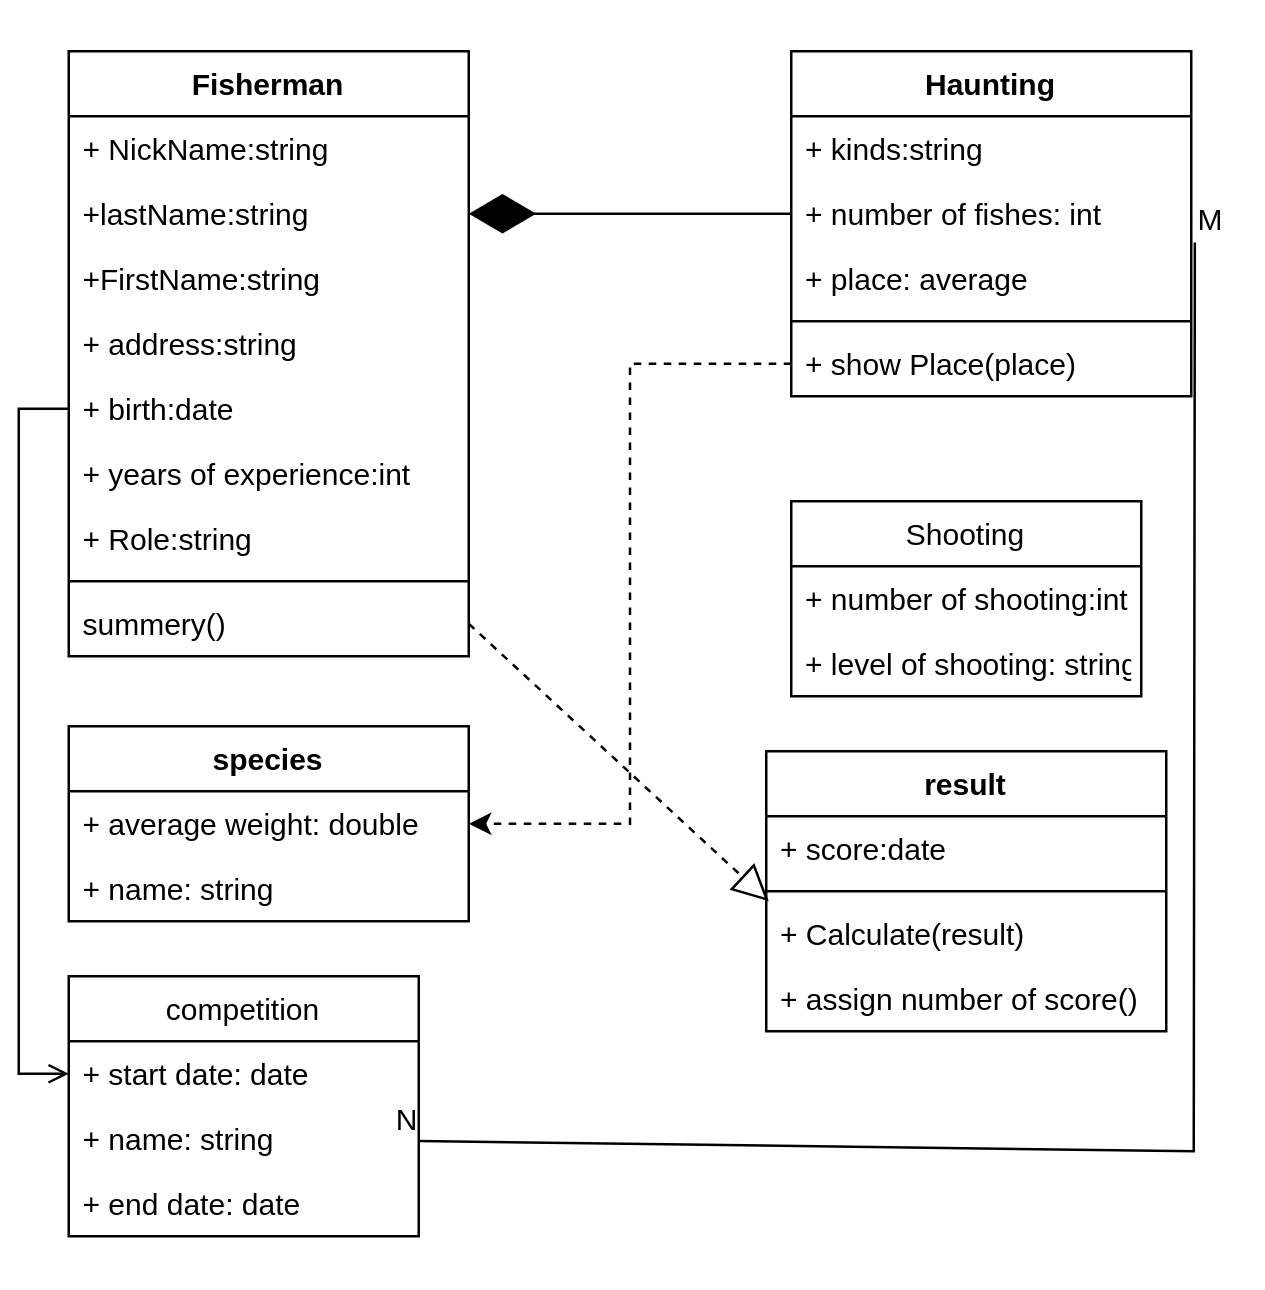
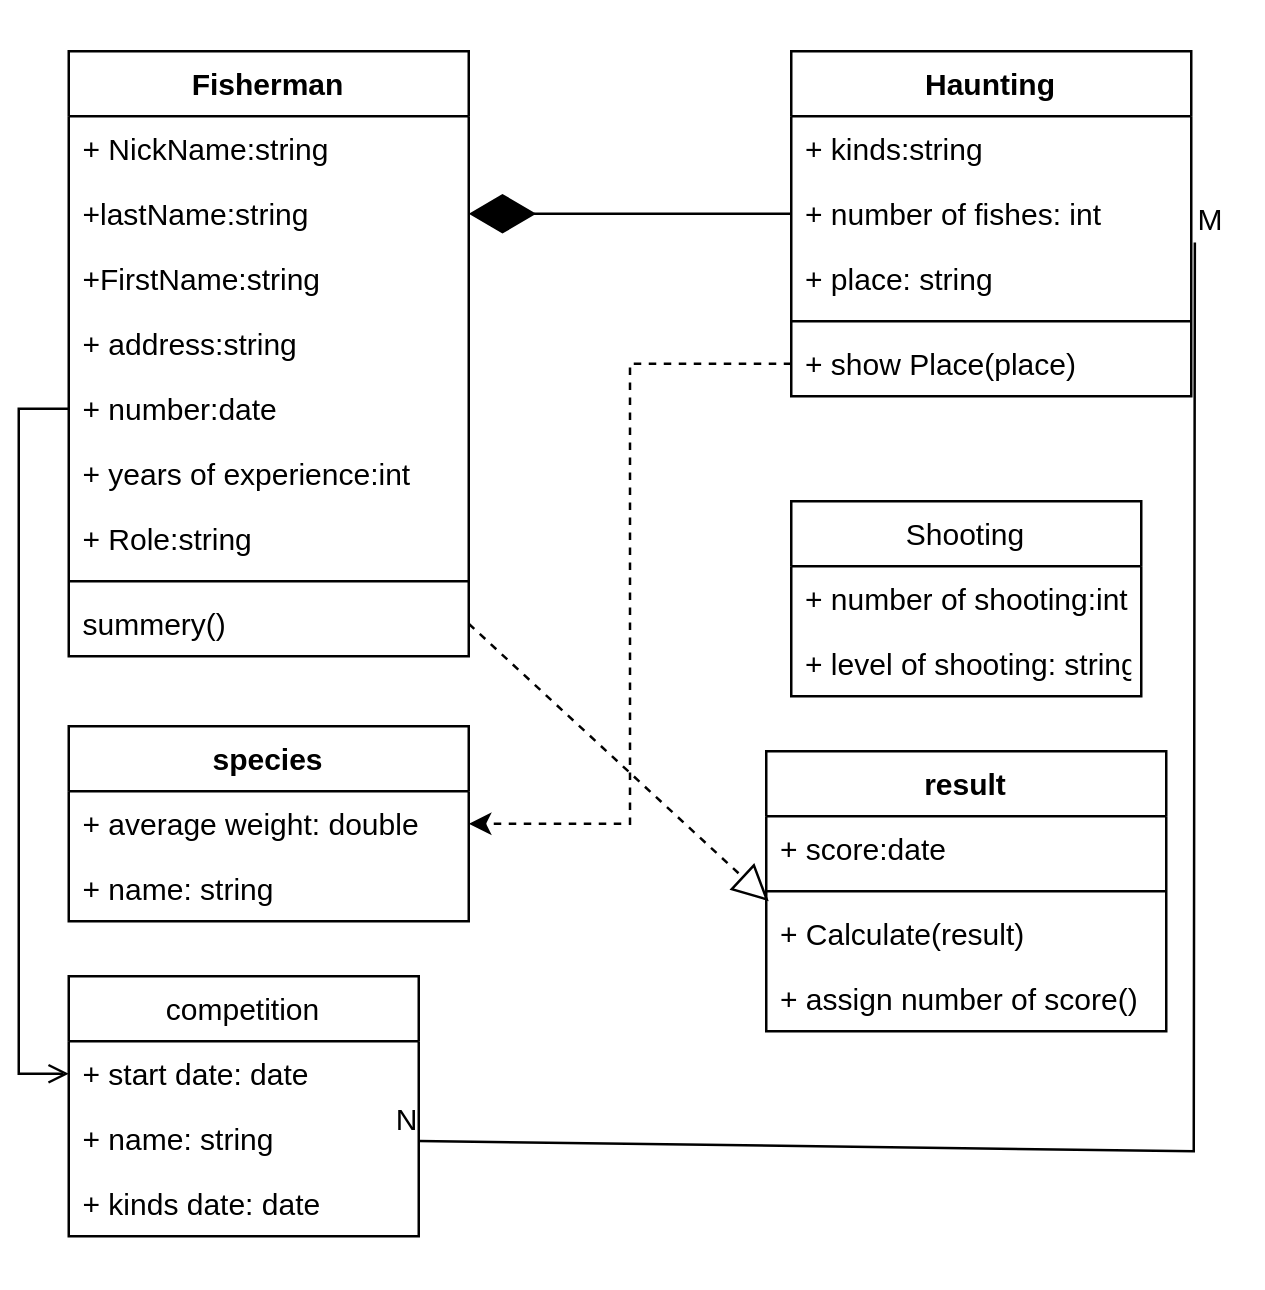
(924, 280) -> (912, 280)
(172, 410) -> (184, 410)
(201, 1205) -> (214, 1205)
